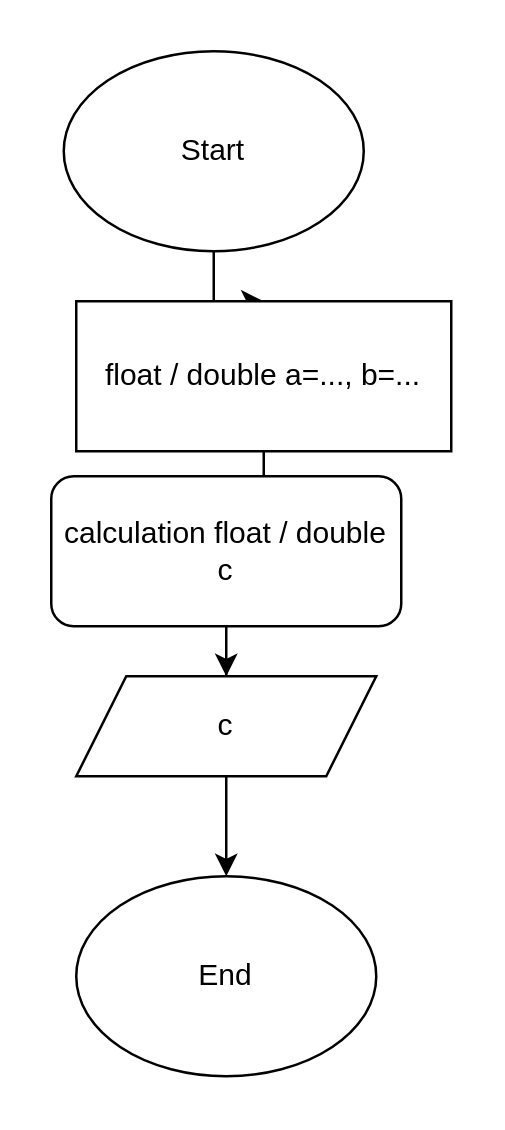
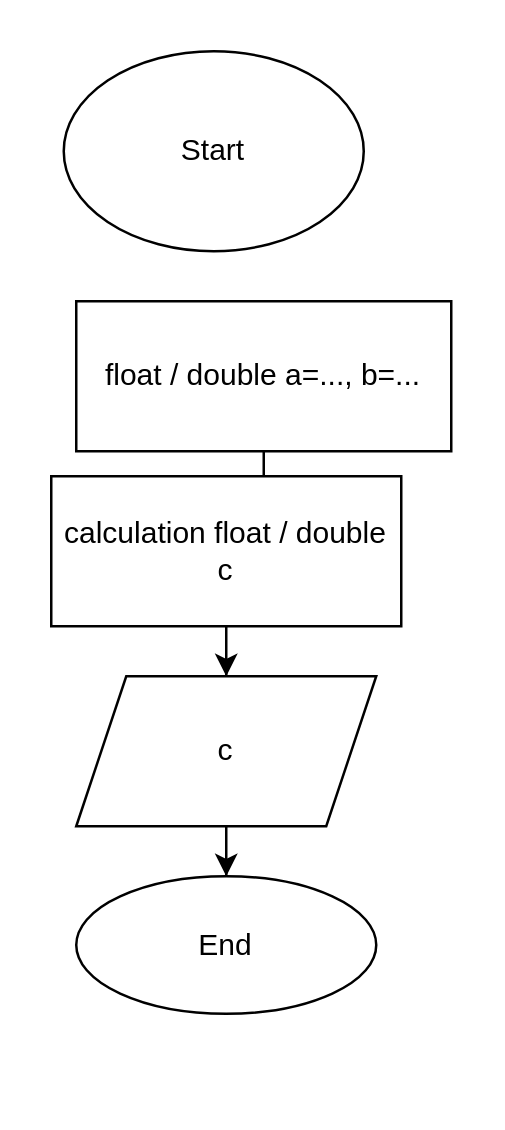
(214, 277) -> none
(226, 551) -> (226, 551)
(226, 726) -> (226, 751)
(226, 976) -> (226, 945)
